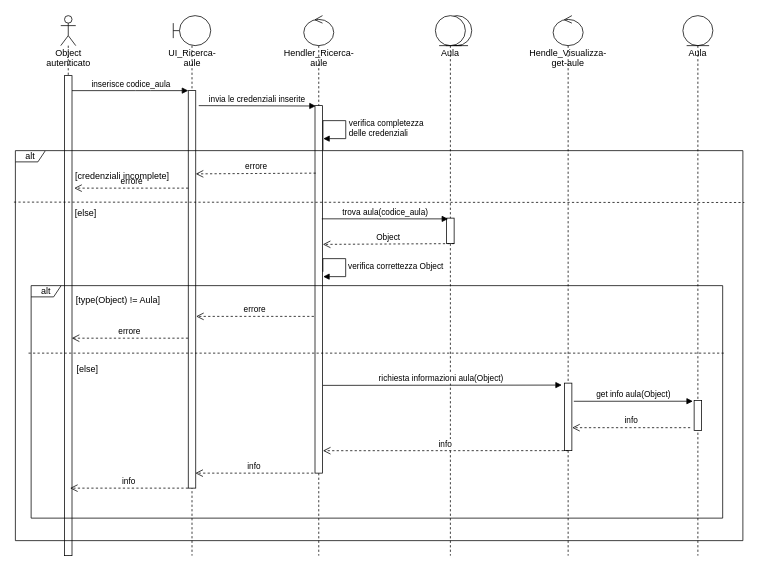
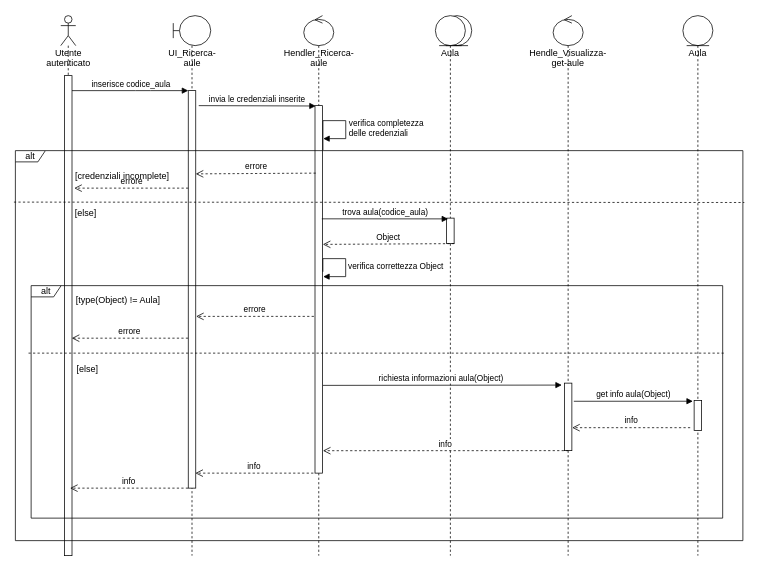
(69, 85) -> (69, 85)
